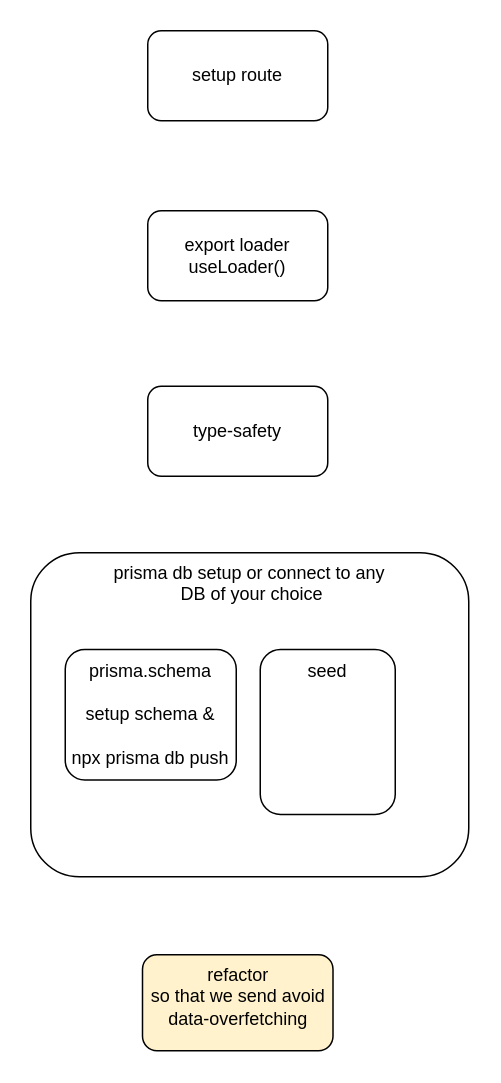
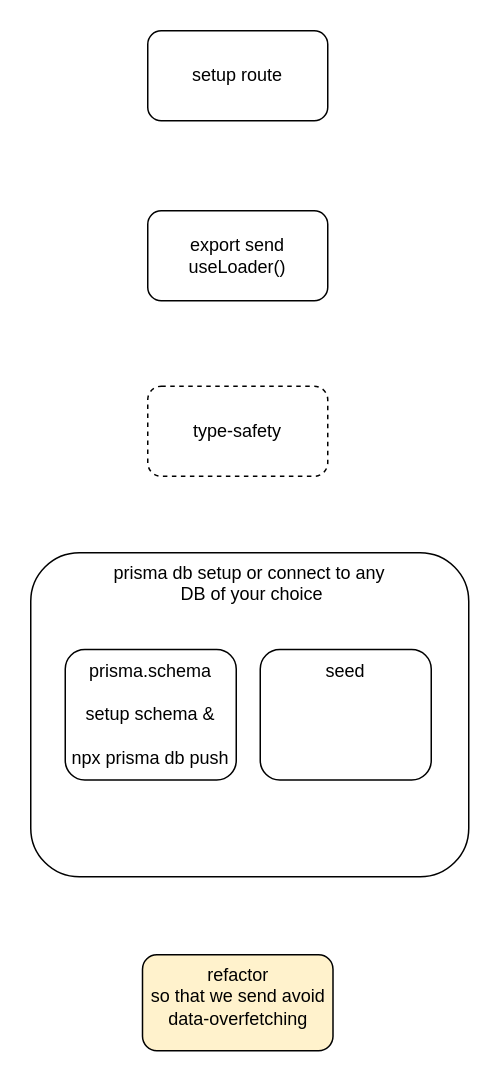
(238, 256) -> (238, 256)
(238, 431) -> (238, 431)
(328, 732) -> (346, 715)
